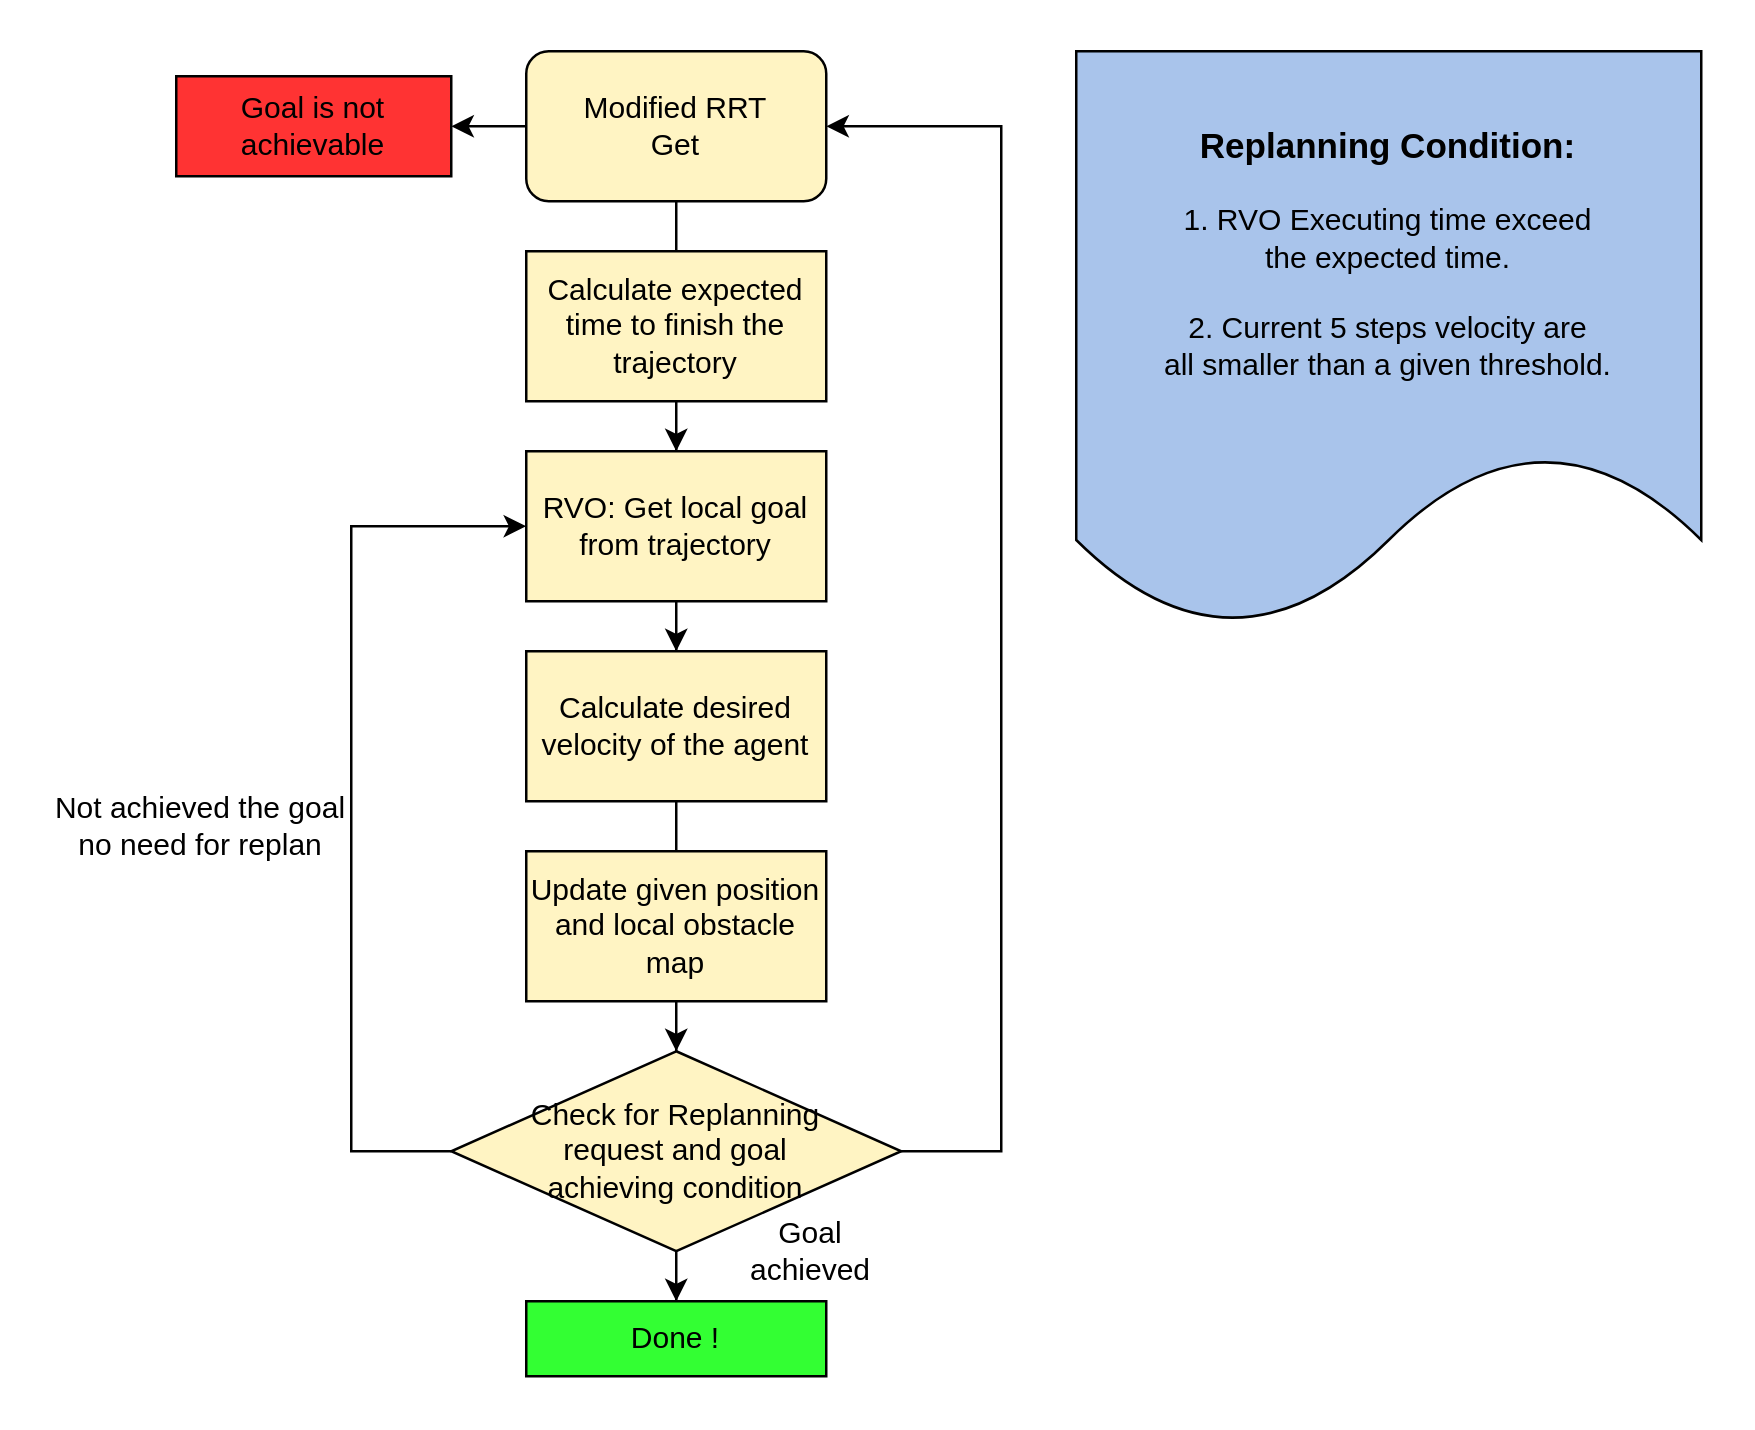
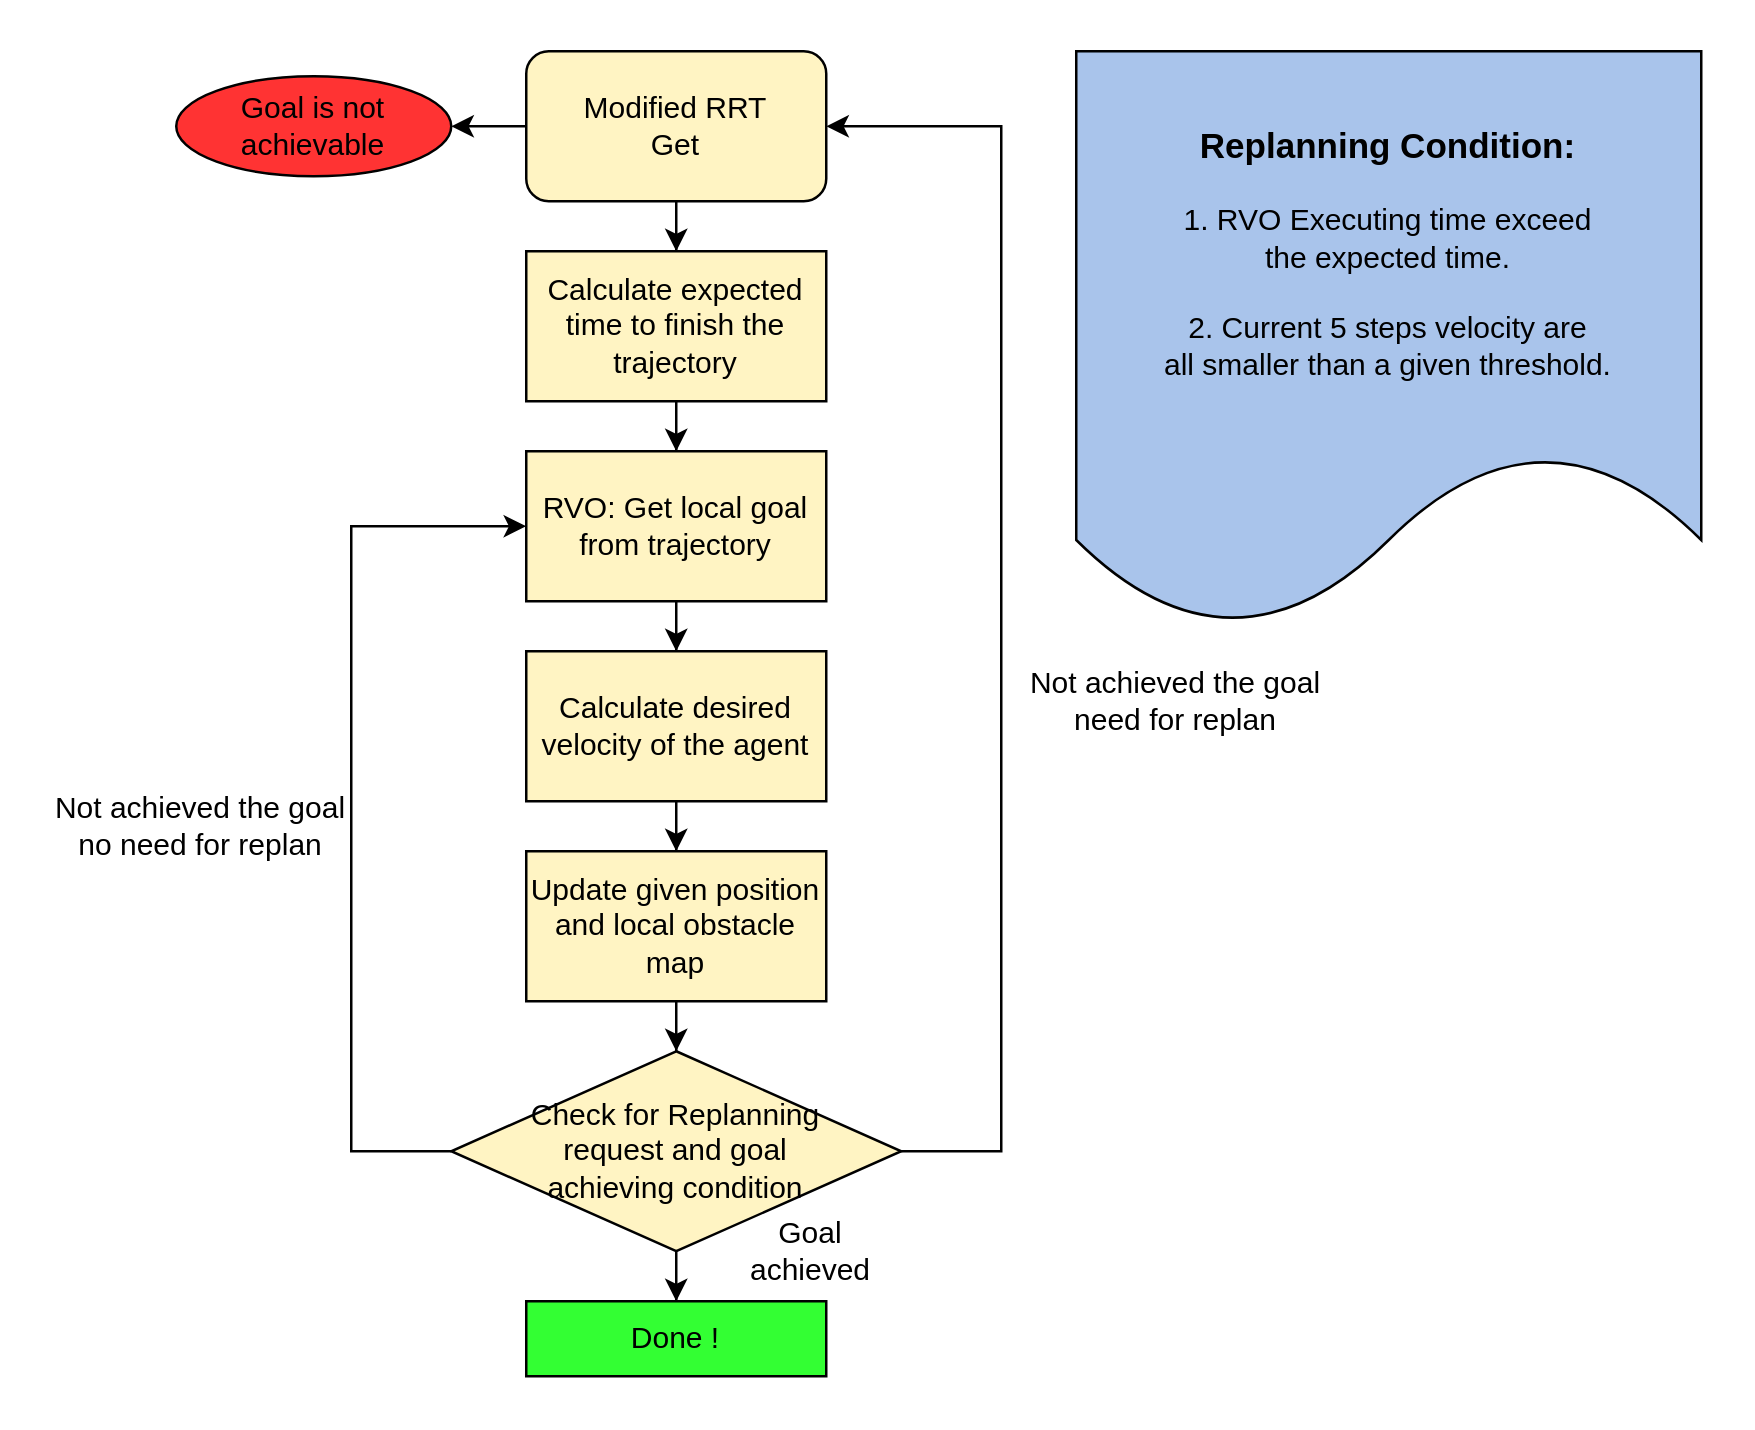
(314, 126) -> (314, 126)
(676, 240) -> (676, 233)
none -> (1176, 701)
(676, 840) -> (676, 833)
